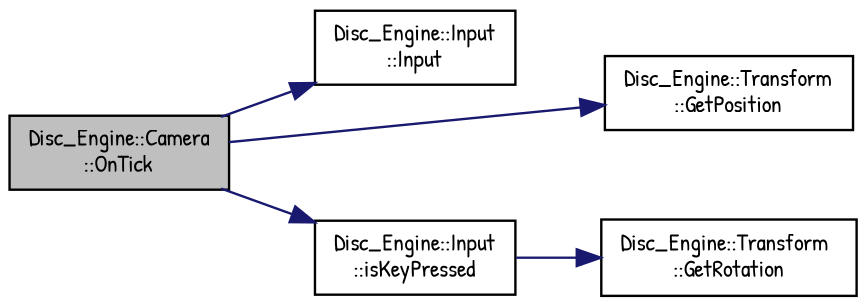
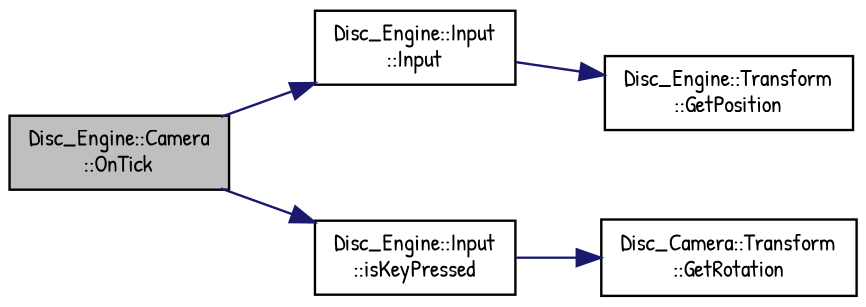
(405, 125) -> (548, 67)
(729, 258) -> (729, 258)
